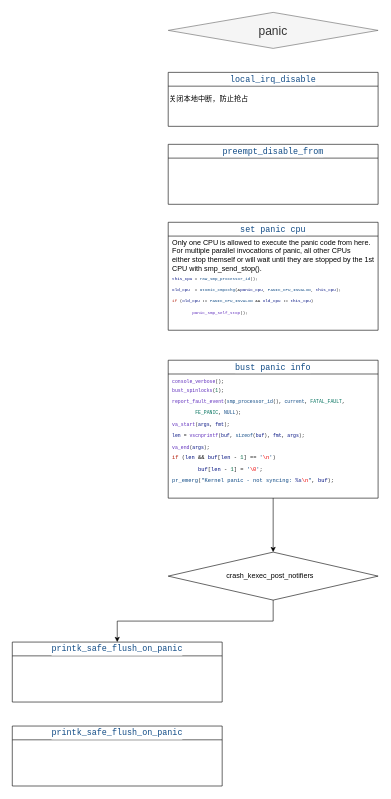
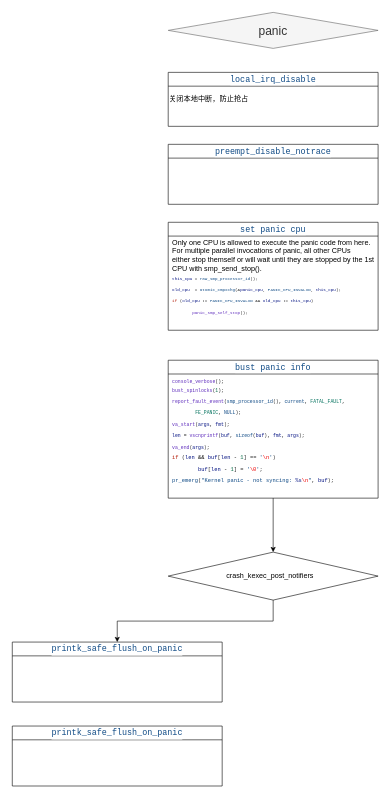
(273, 152) -> (273, 152)
